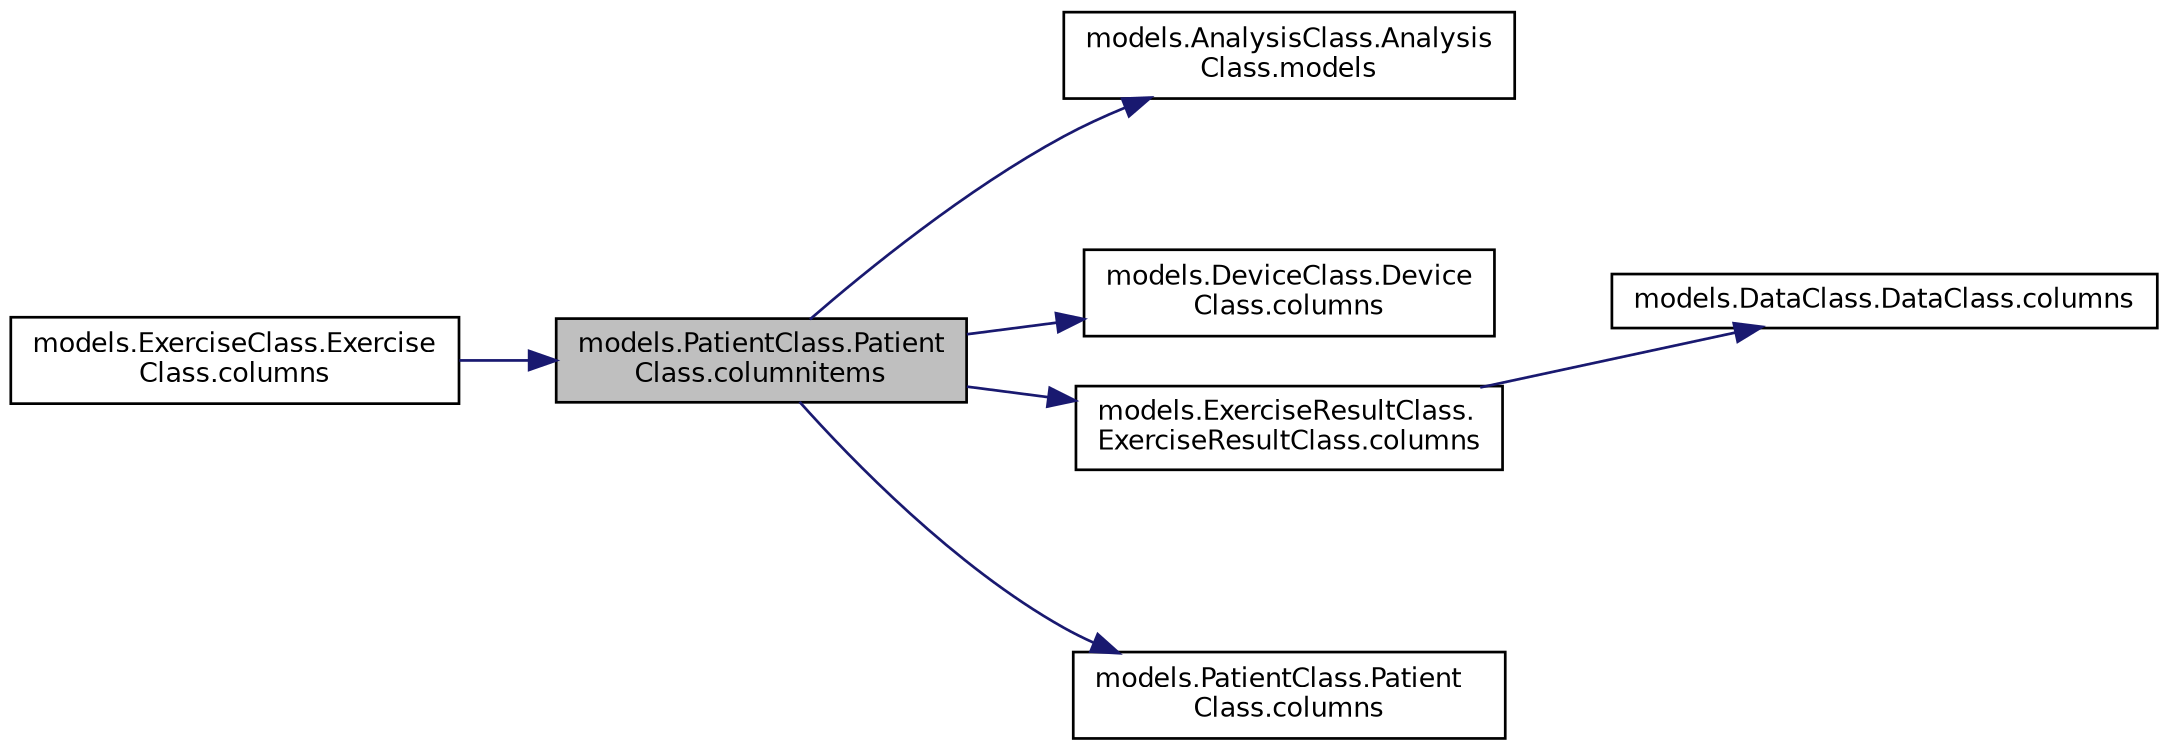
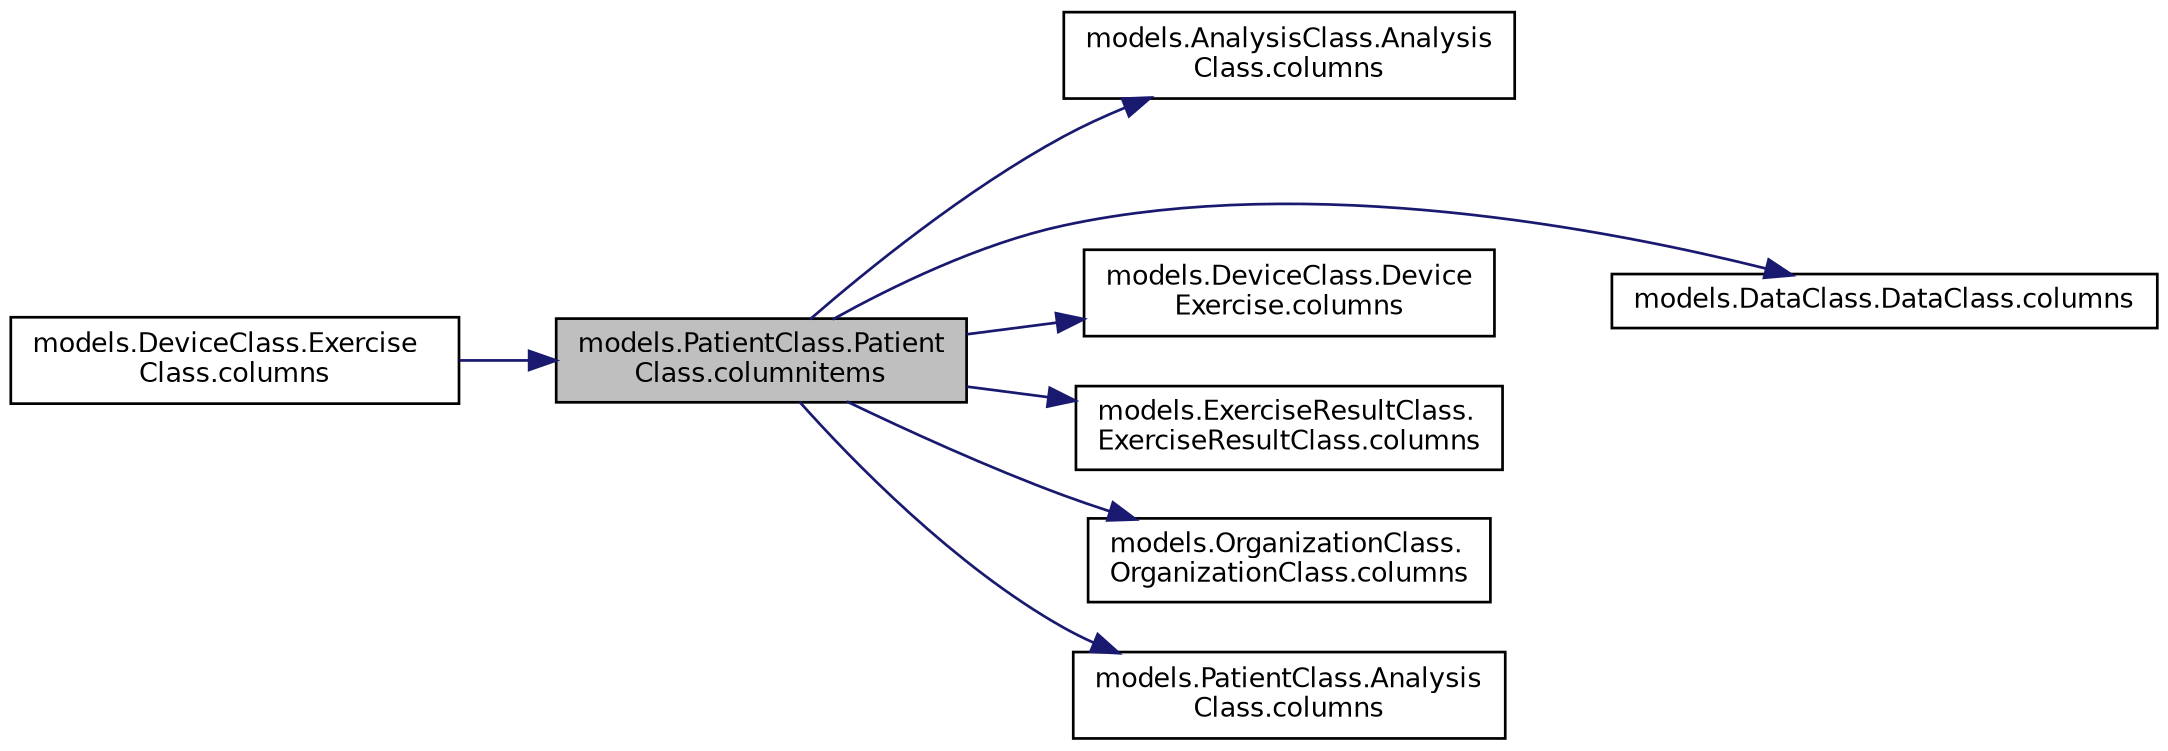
(1289, 55) -> (1289, 55)
(1289, 293) -> (1289, 293)
(235, 360) -> (235, 360)
(1608, 360) -> (1292, 205)
none -> (1289, 560)
(1289, 695) -> (1289, 695)
